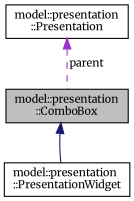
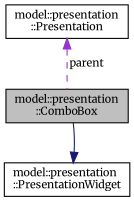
(60, 148) -> (74, 137)
